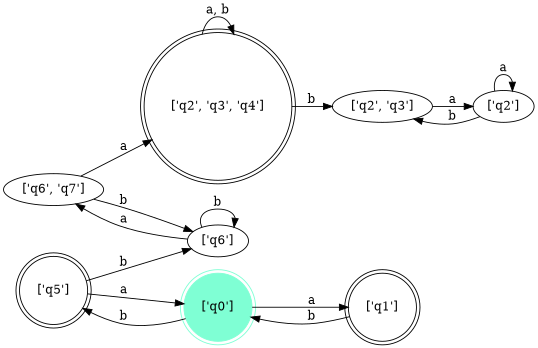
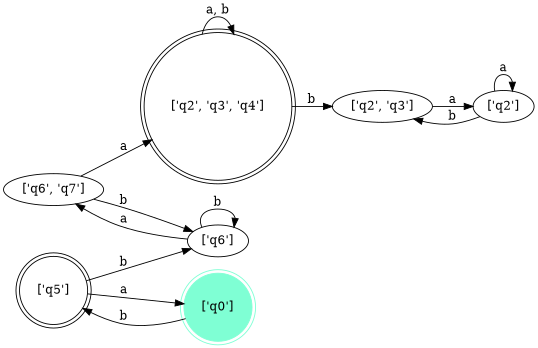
(382, 307) -> none
